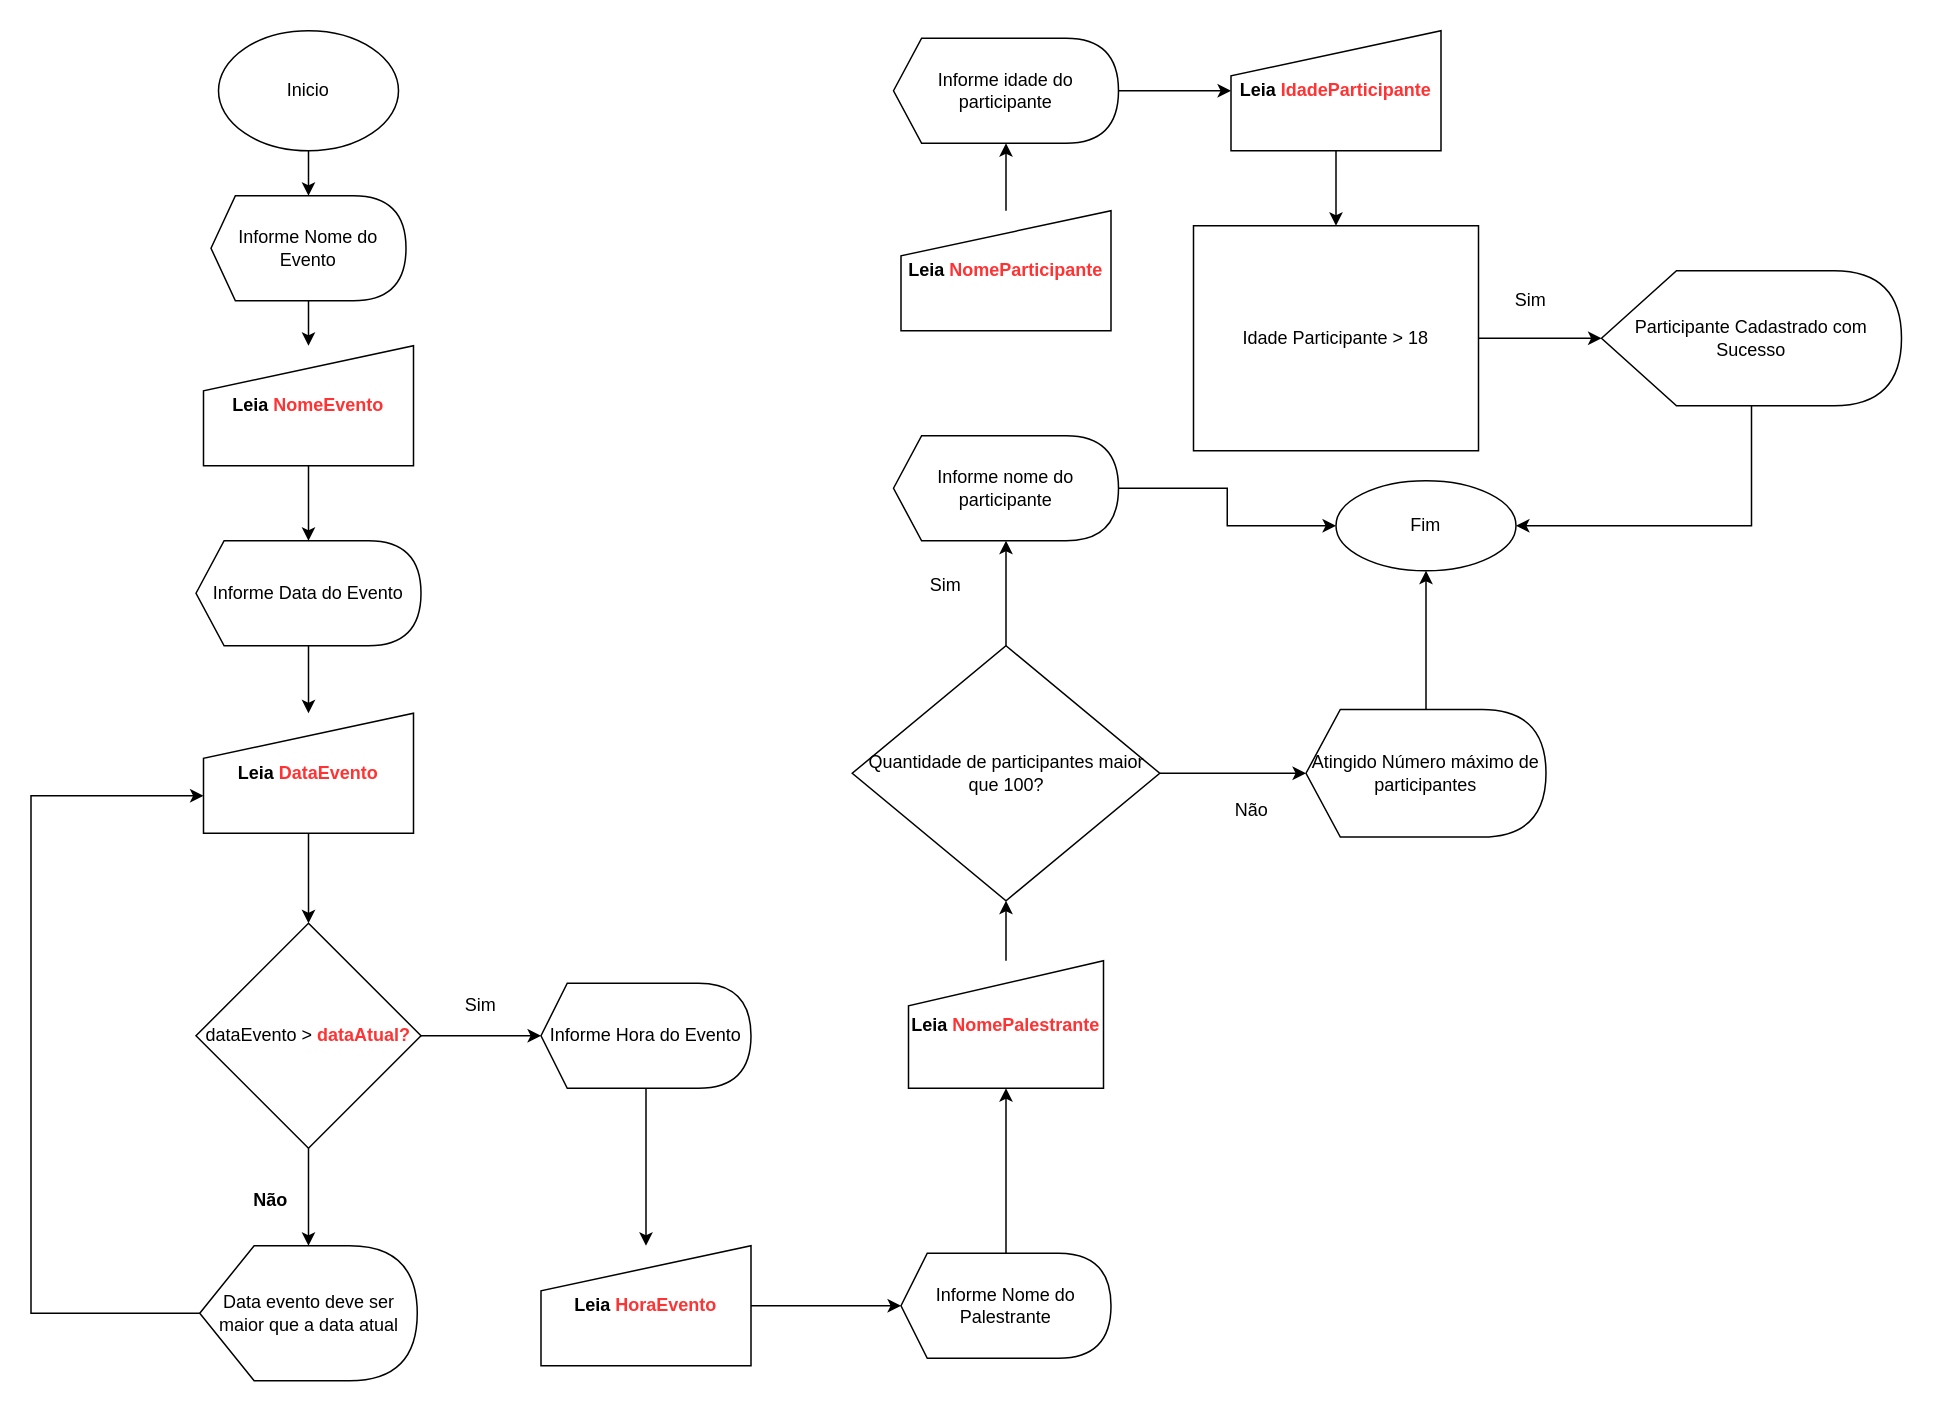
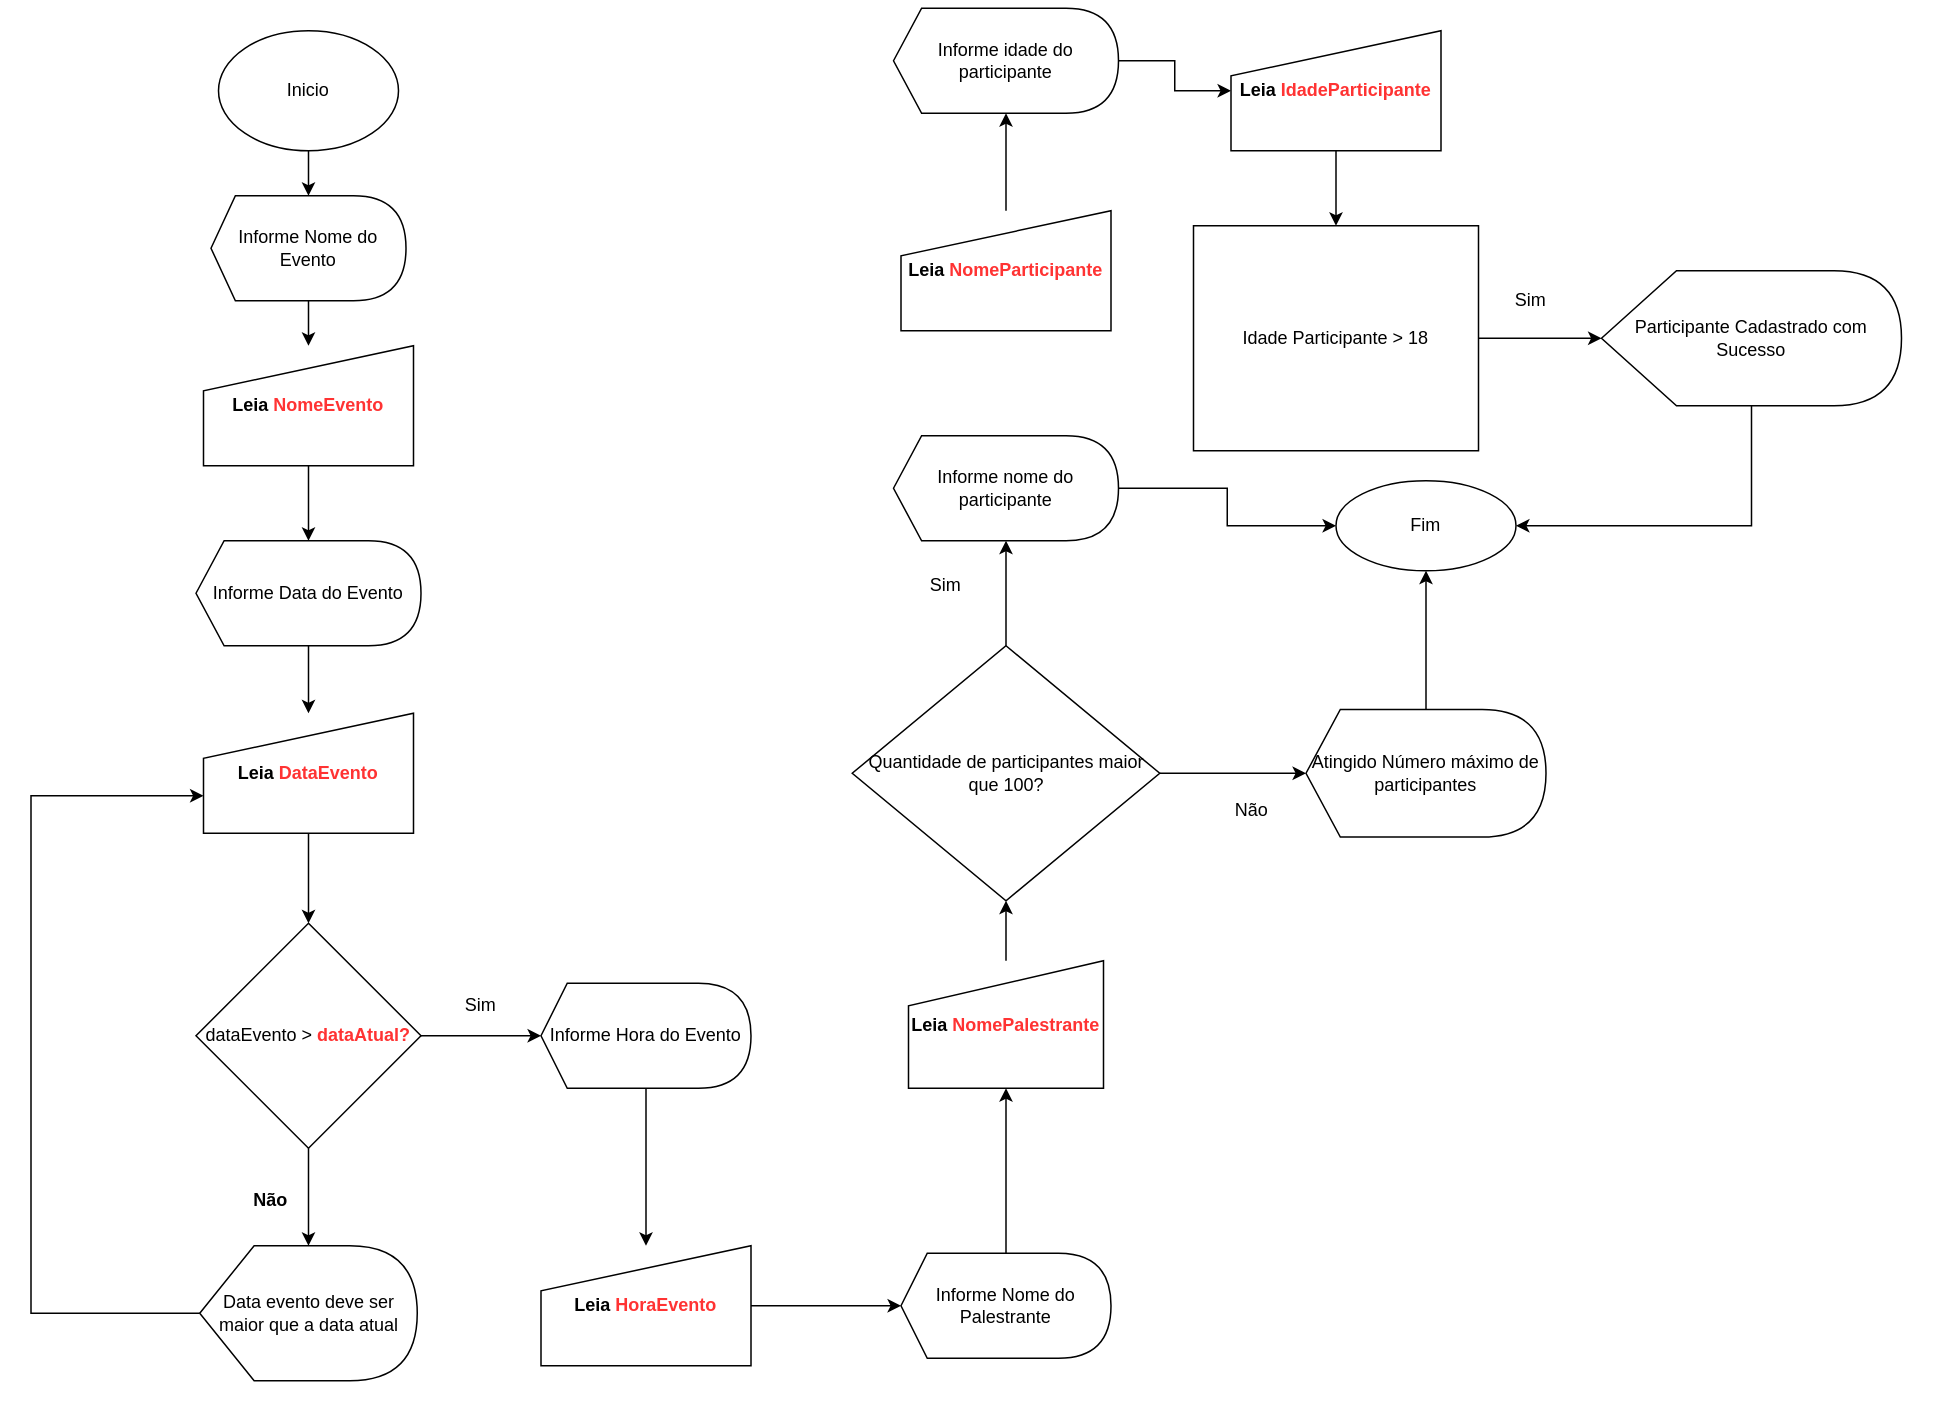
(1006, 91) -> (1006, 61)
